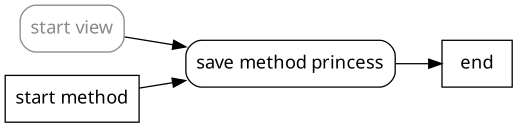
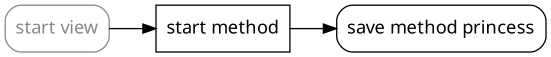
(149, 41) -> (126, 29)
(477, 64) -> none
